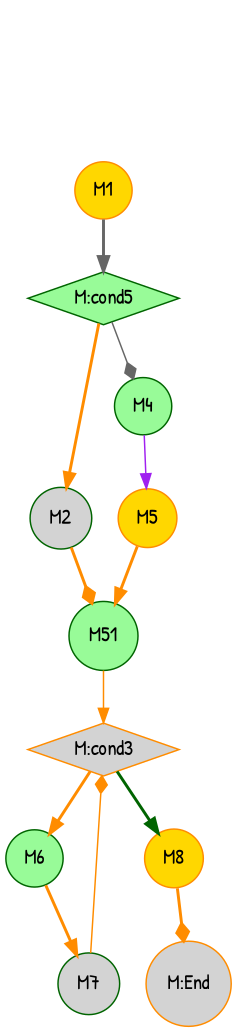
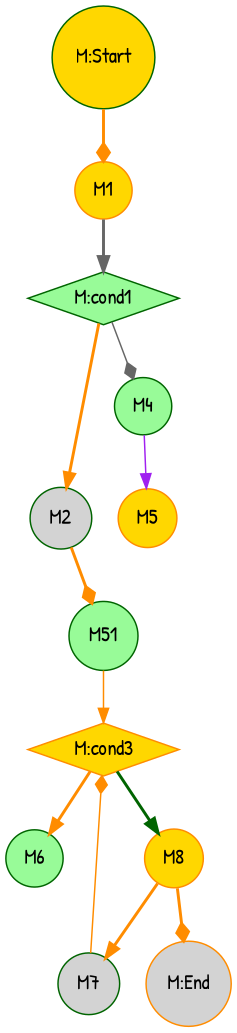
none -> (103, 57)
(103, 298) -> (103, 298)
(129, 568) -> none
(103, 750) -> (103, 750)
(58, 913) -> (136, 914)
